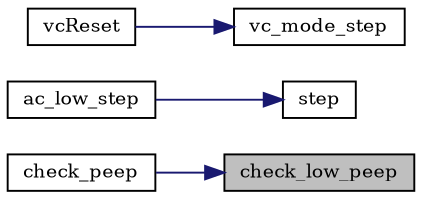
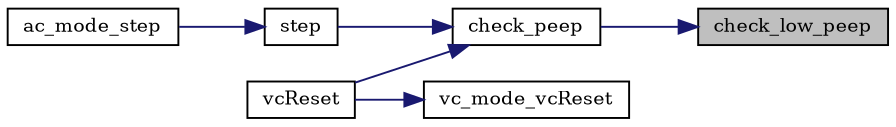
(319, 27) -> (527, 100)
none -> (385, 27)
none -> (403, 67)
(82, 100) -> (93, 27)
